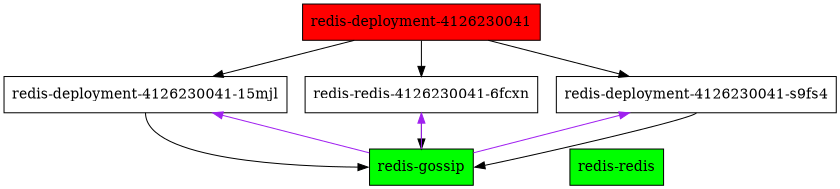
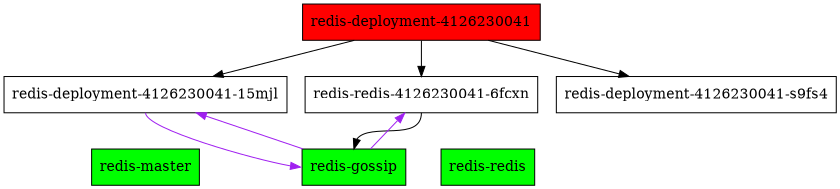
(547, 134) -> none
(591, 142) -> none
(243, 160) -> (215, 146)
none -> (146, 167)
